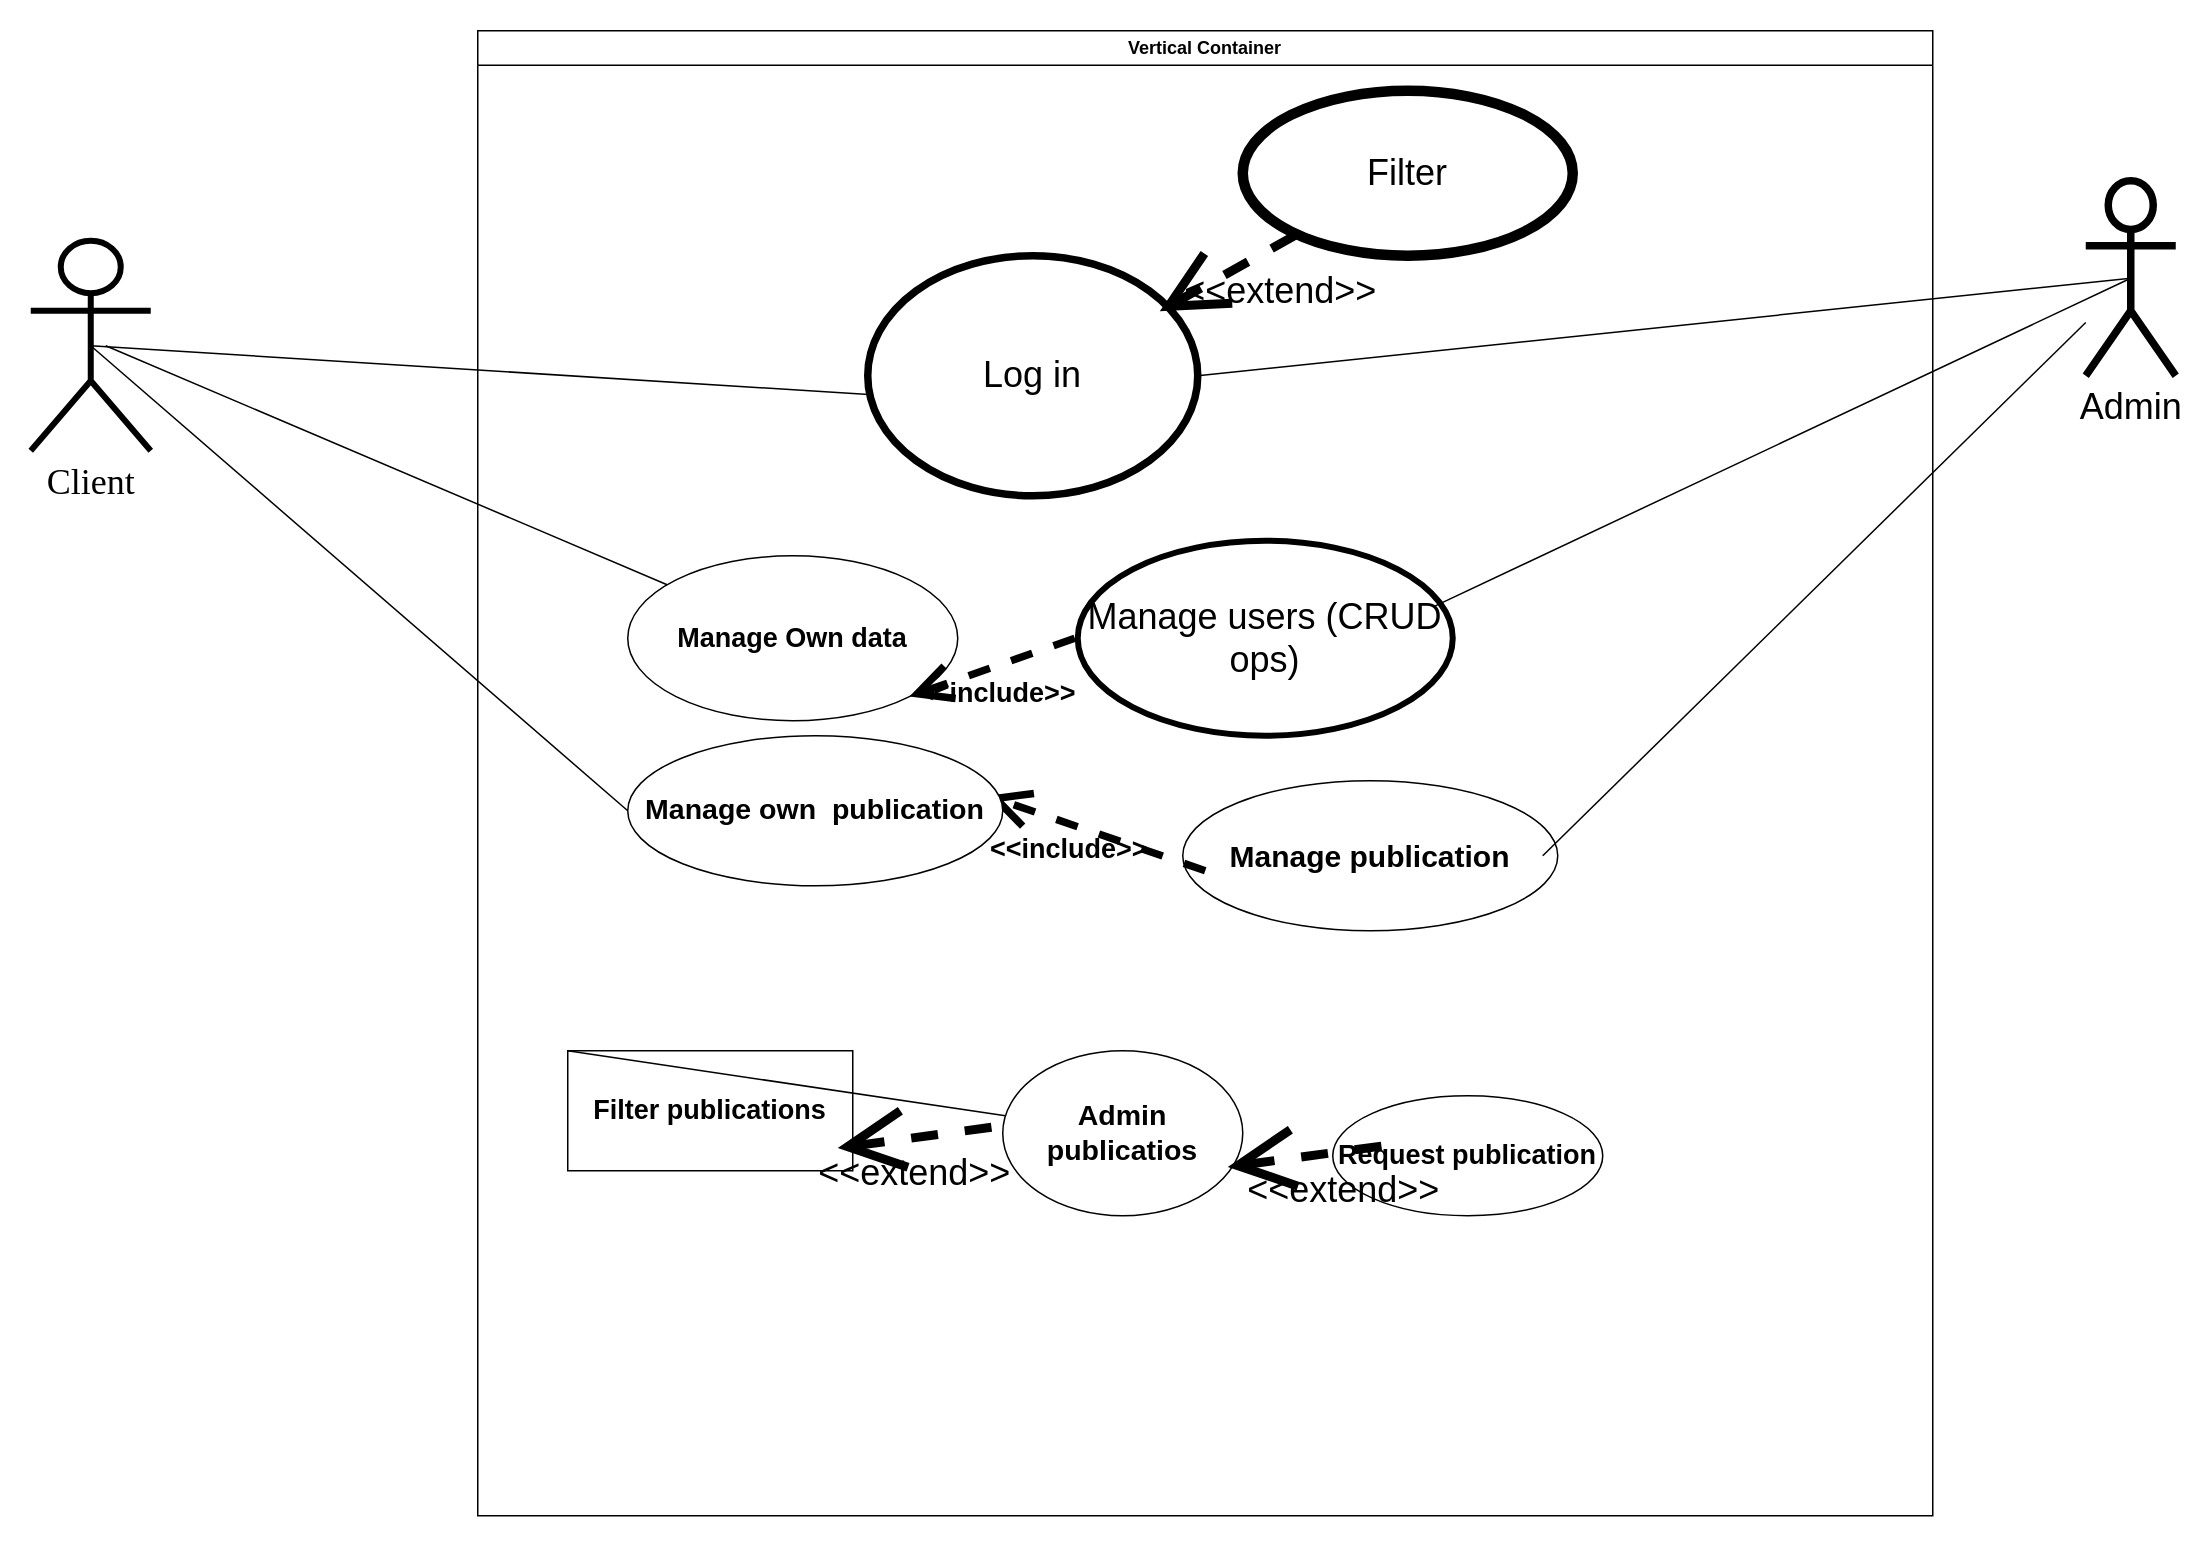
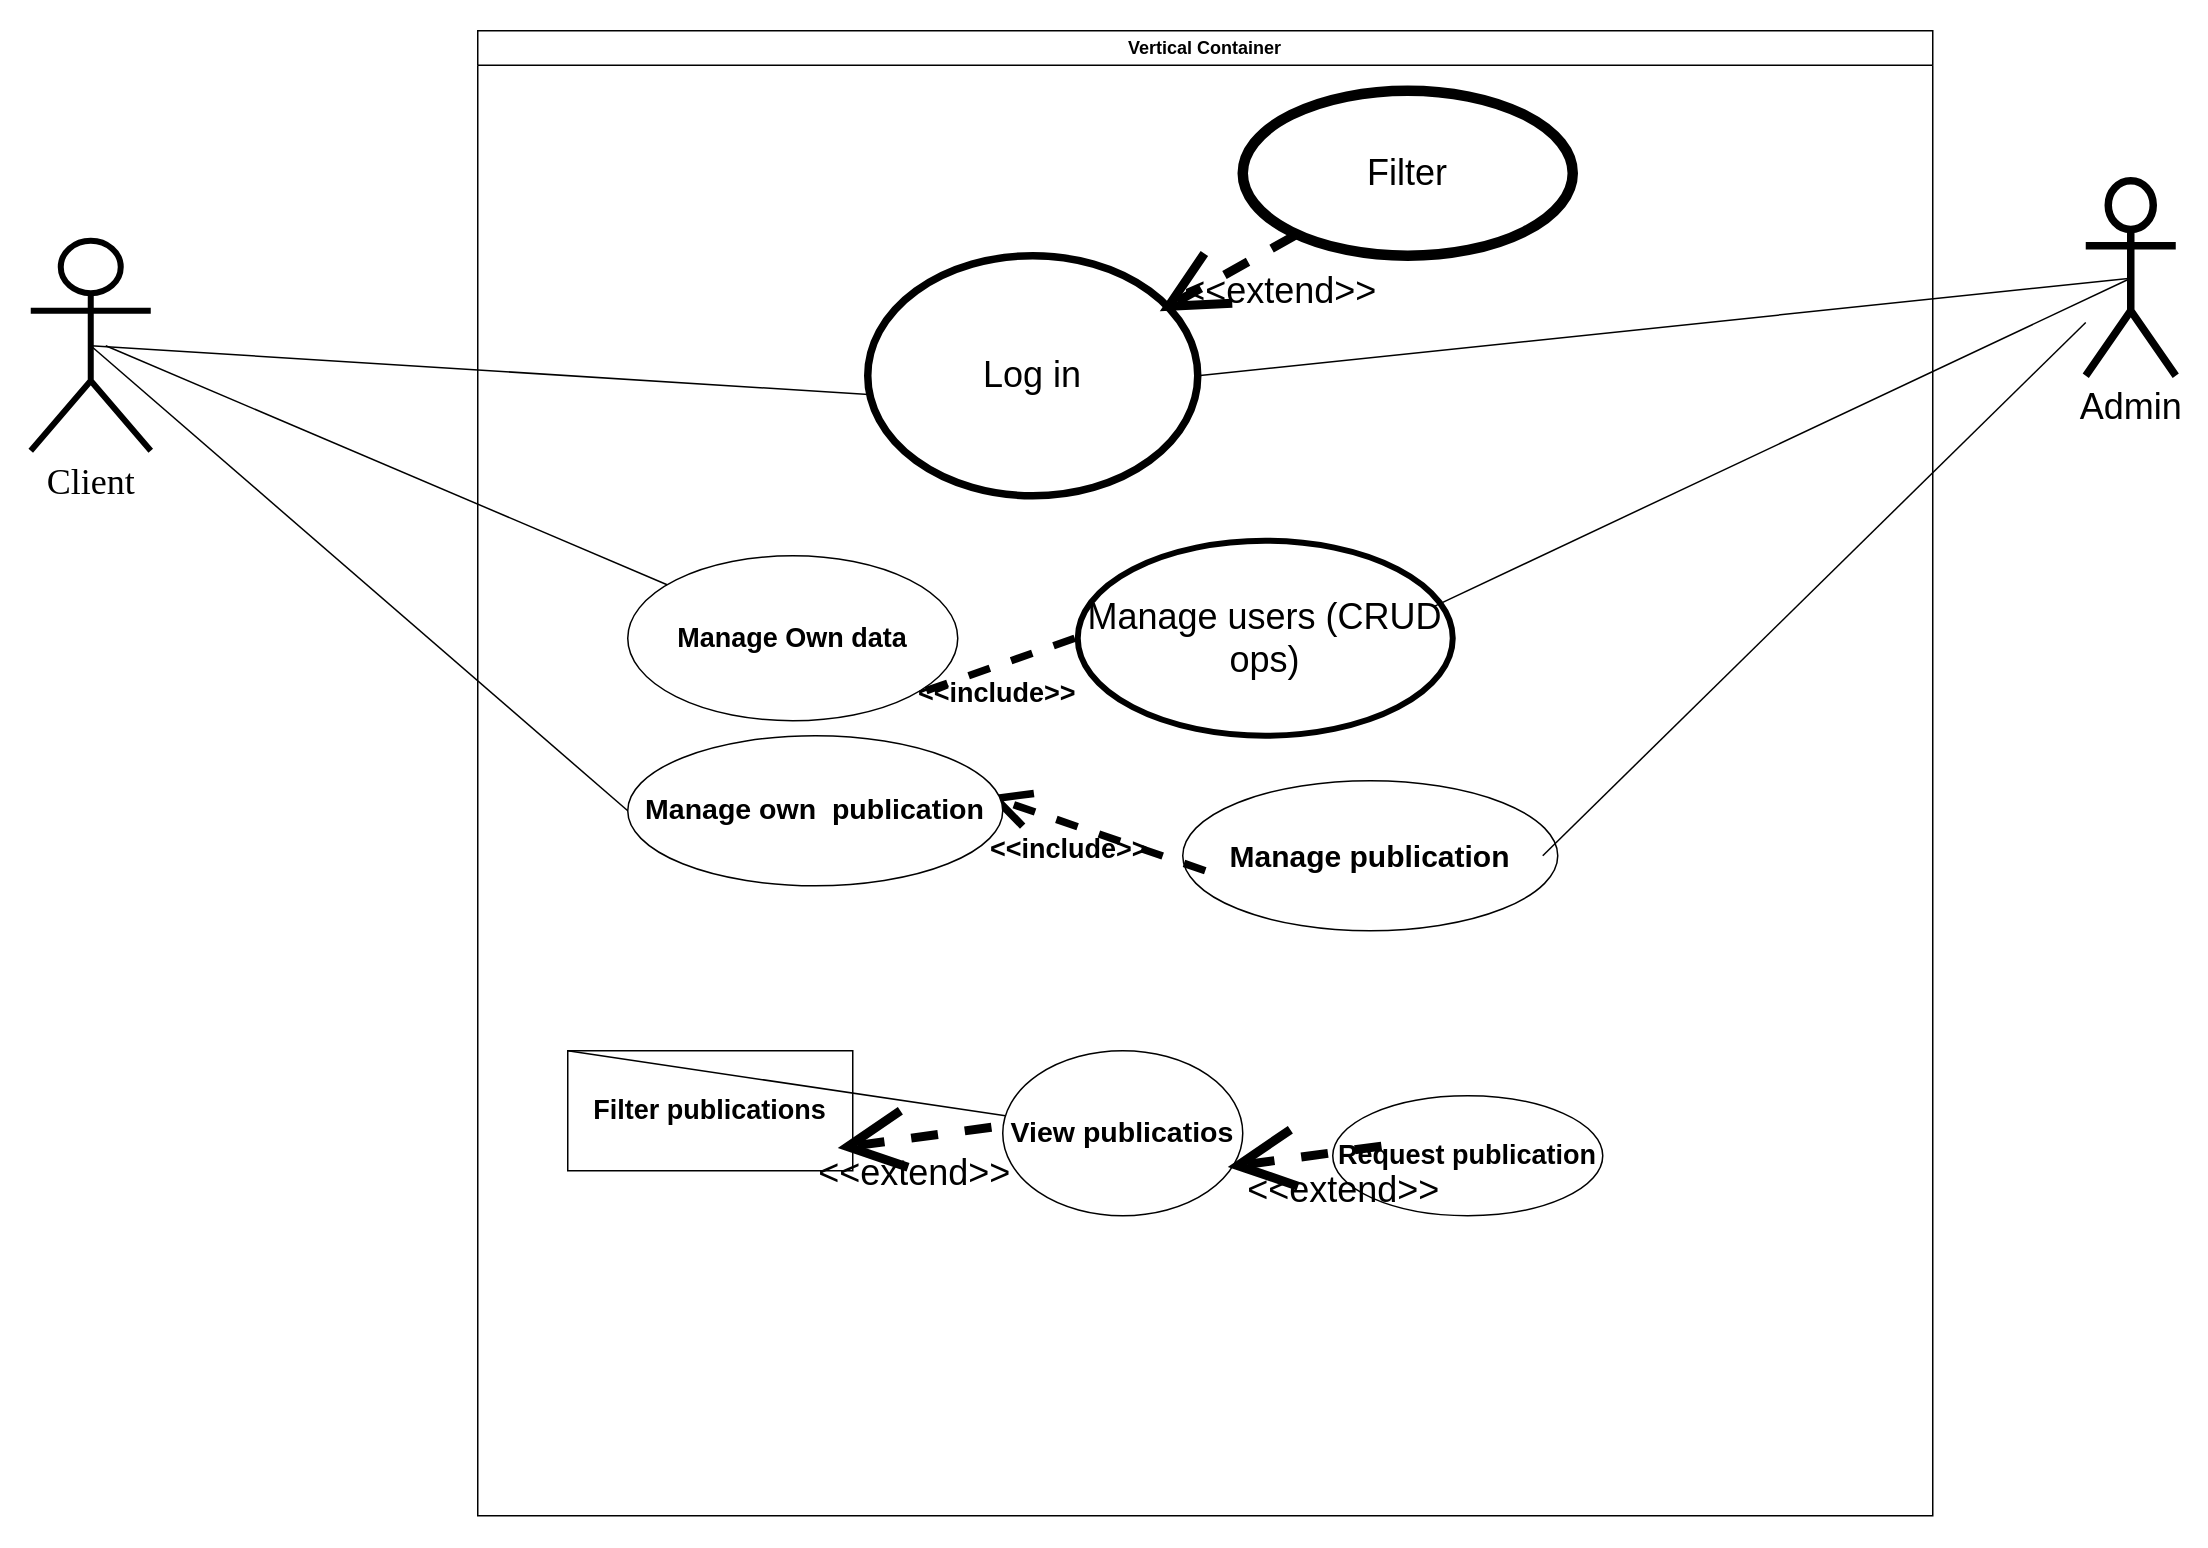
(927, 690) -> (919, 693)
(1123, 1133) -> (1123, 1133)
